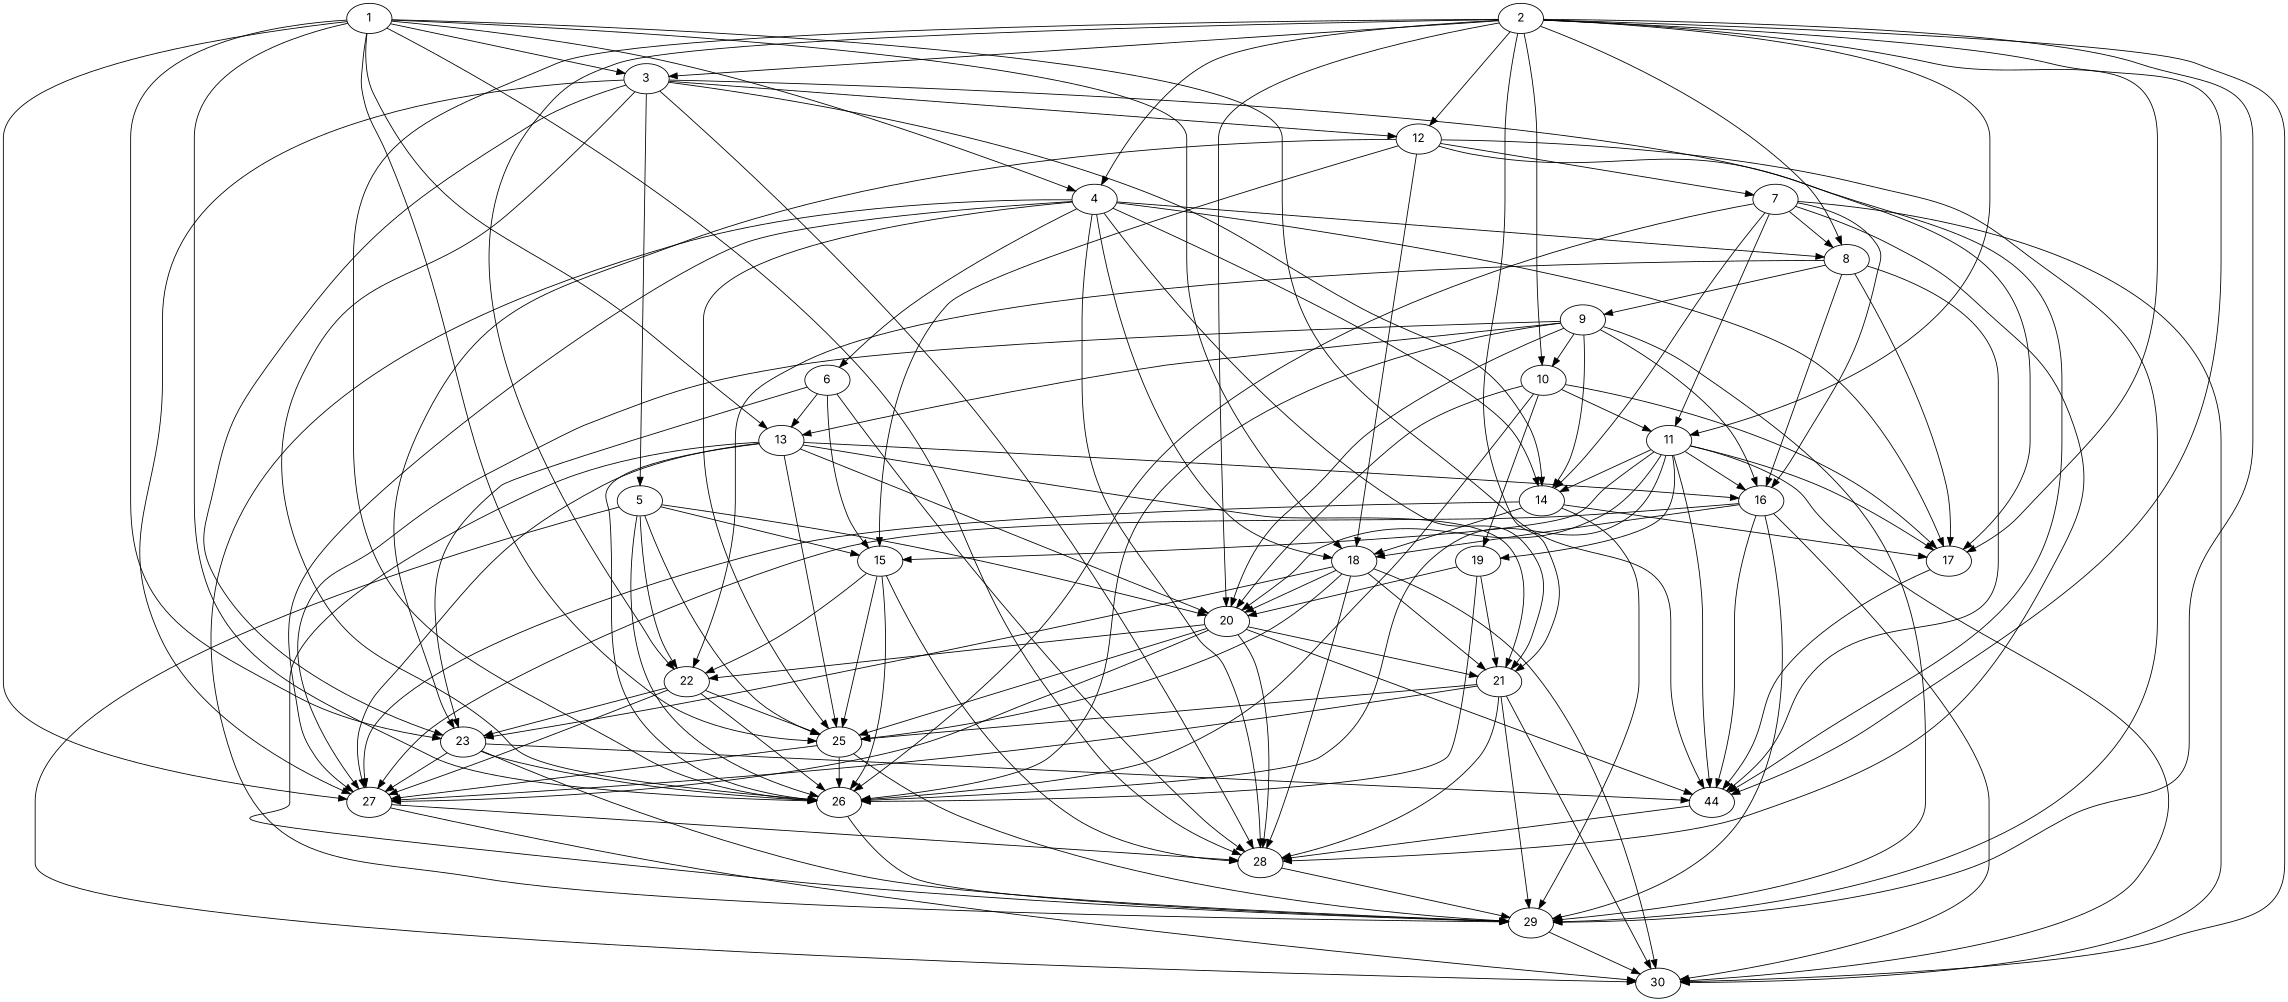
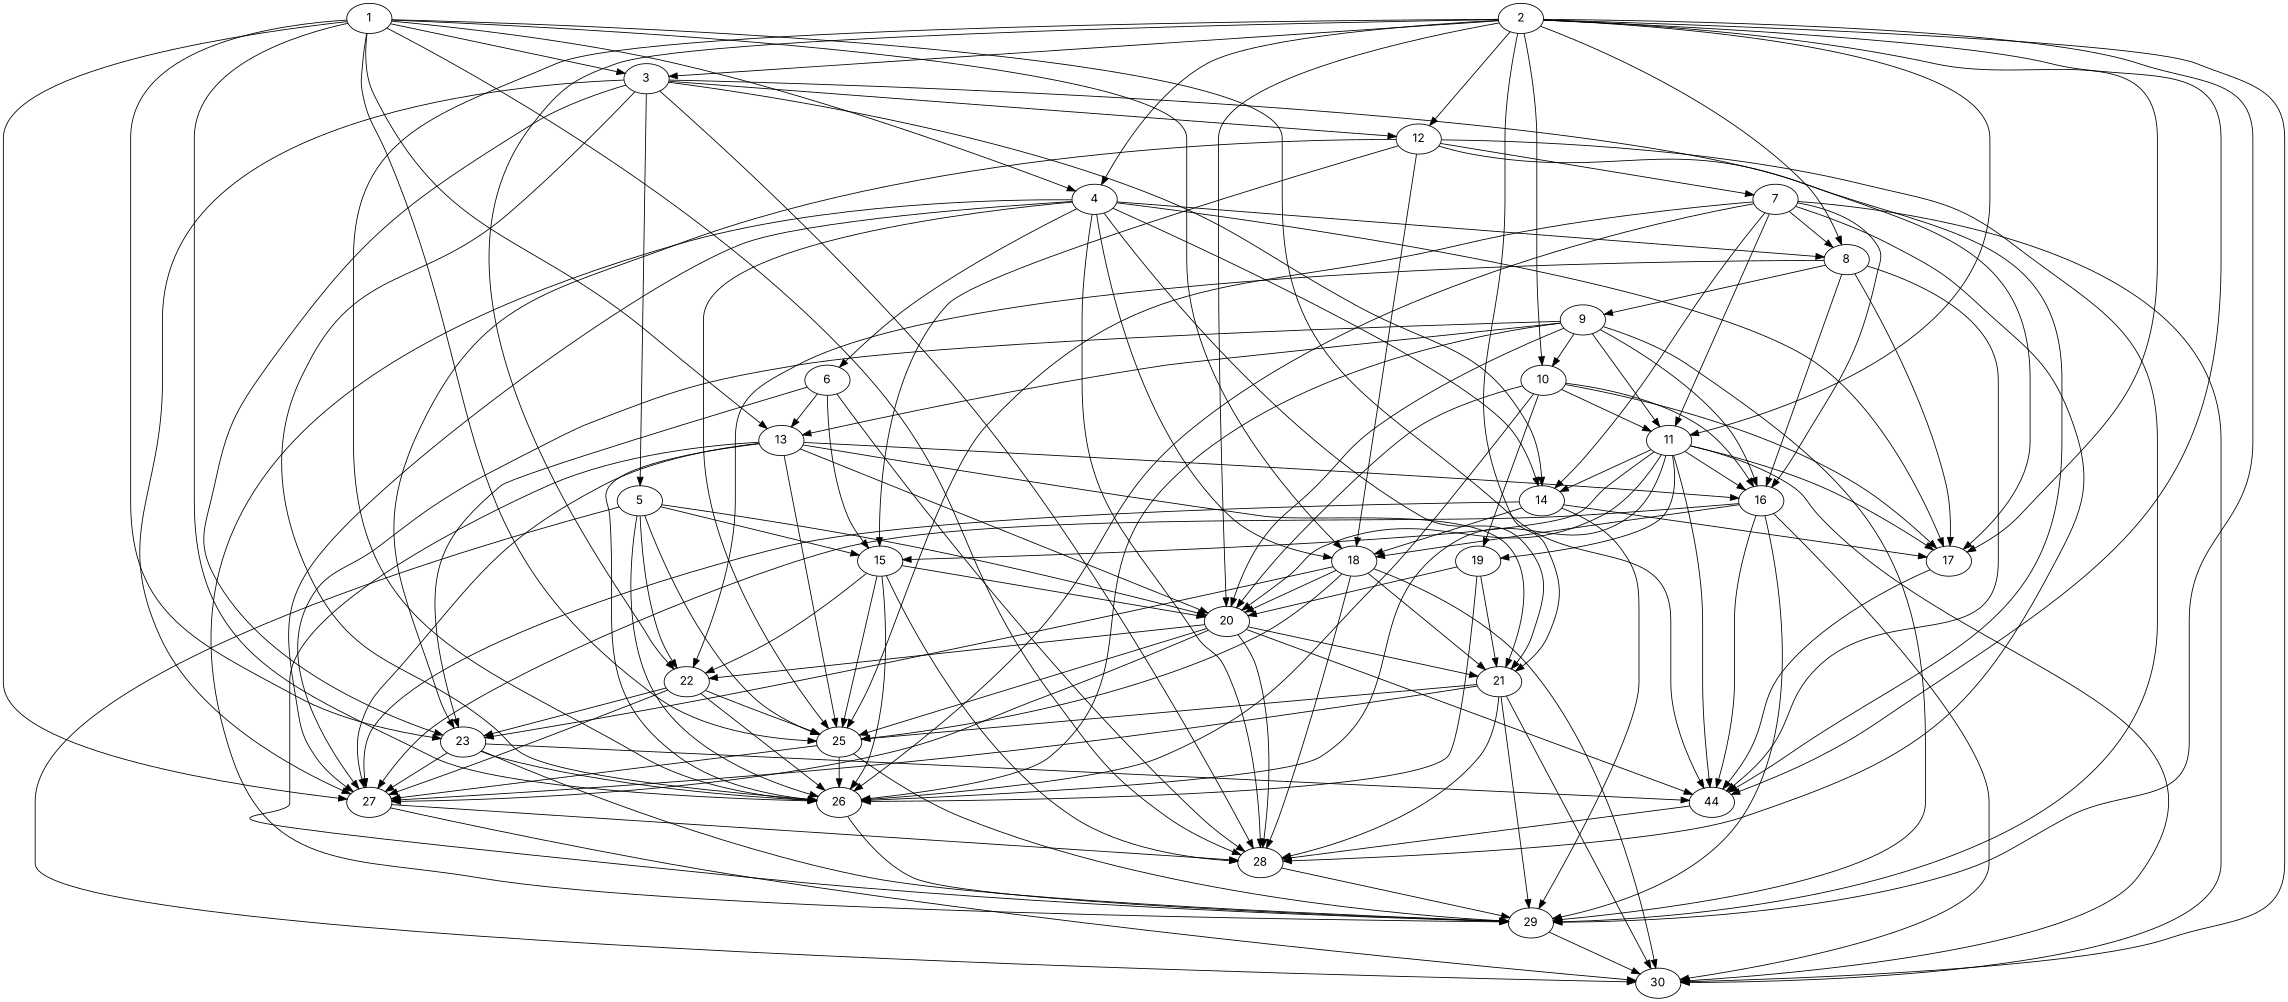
none -> (1164, 304)
(1581, 410) -> (1623, 377)
none -> (1689, 419)
none -> (1049, 591)
